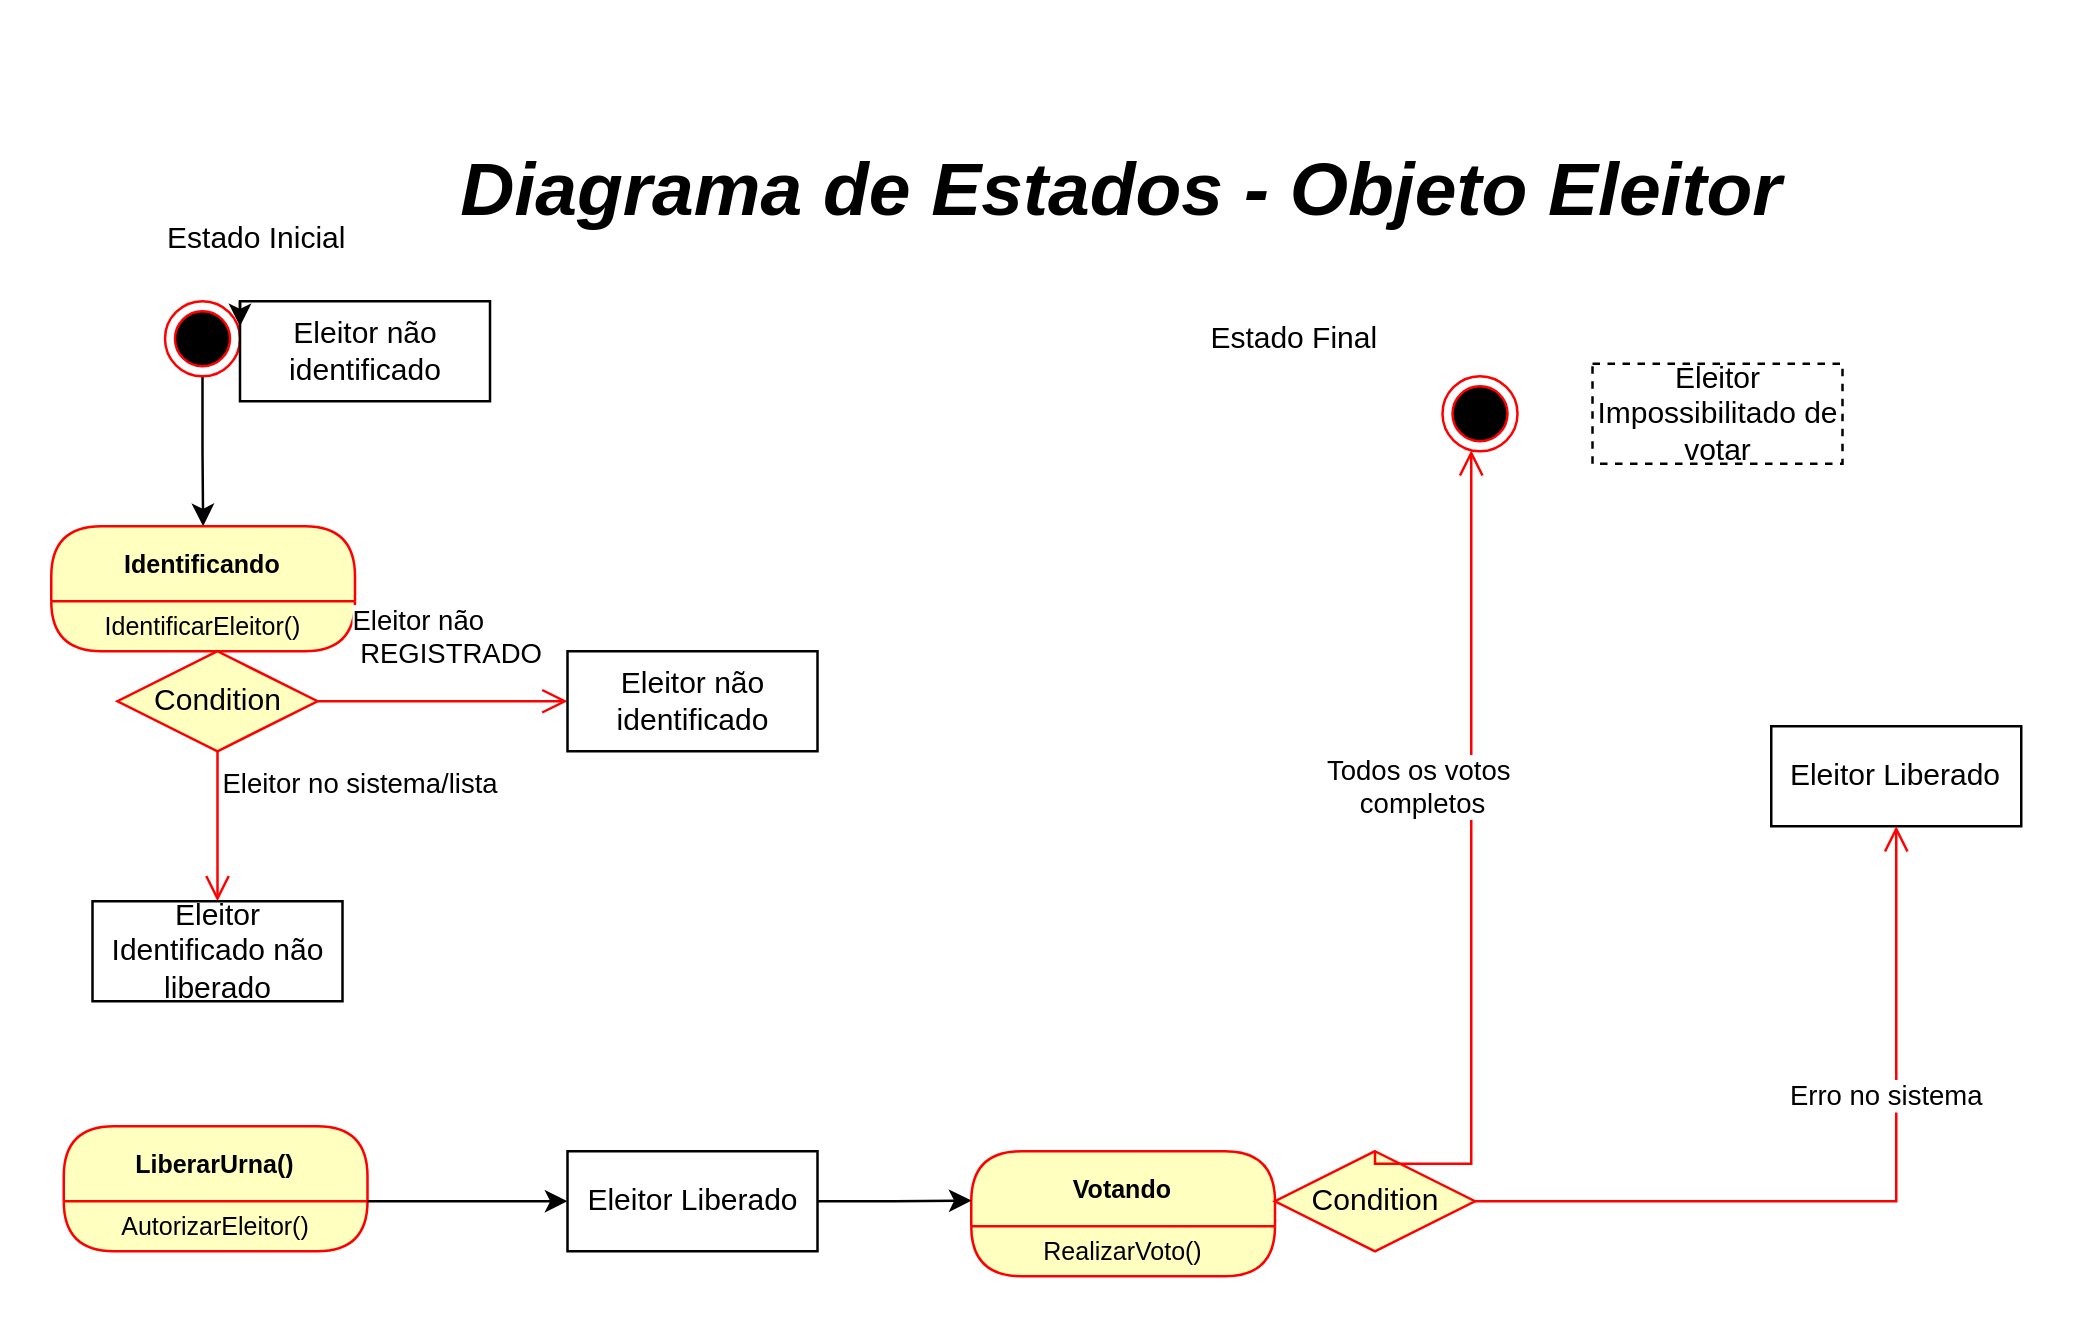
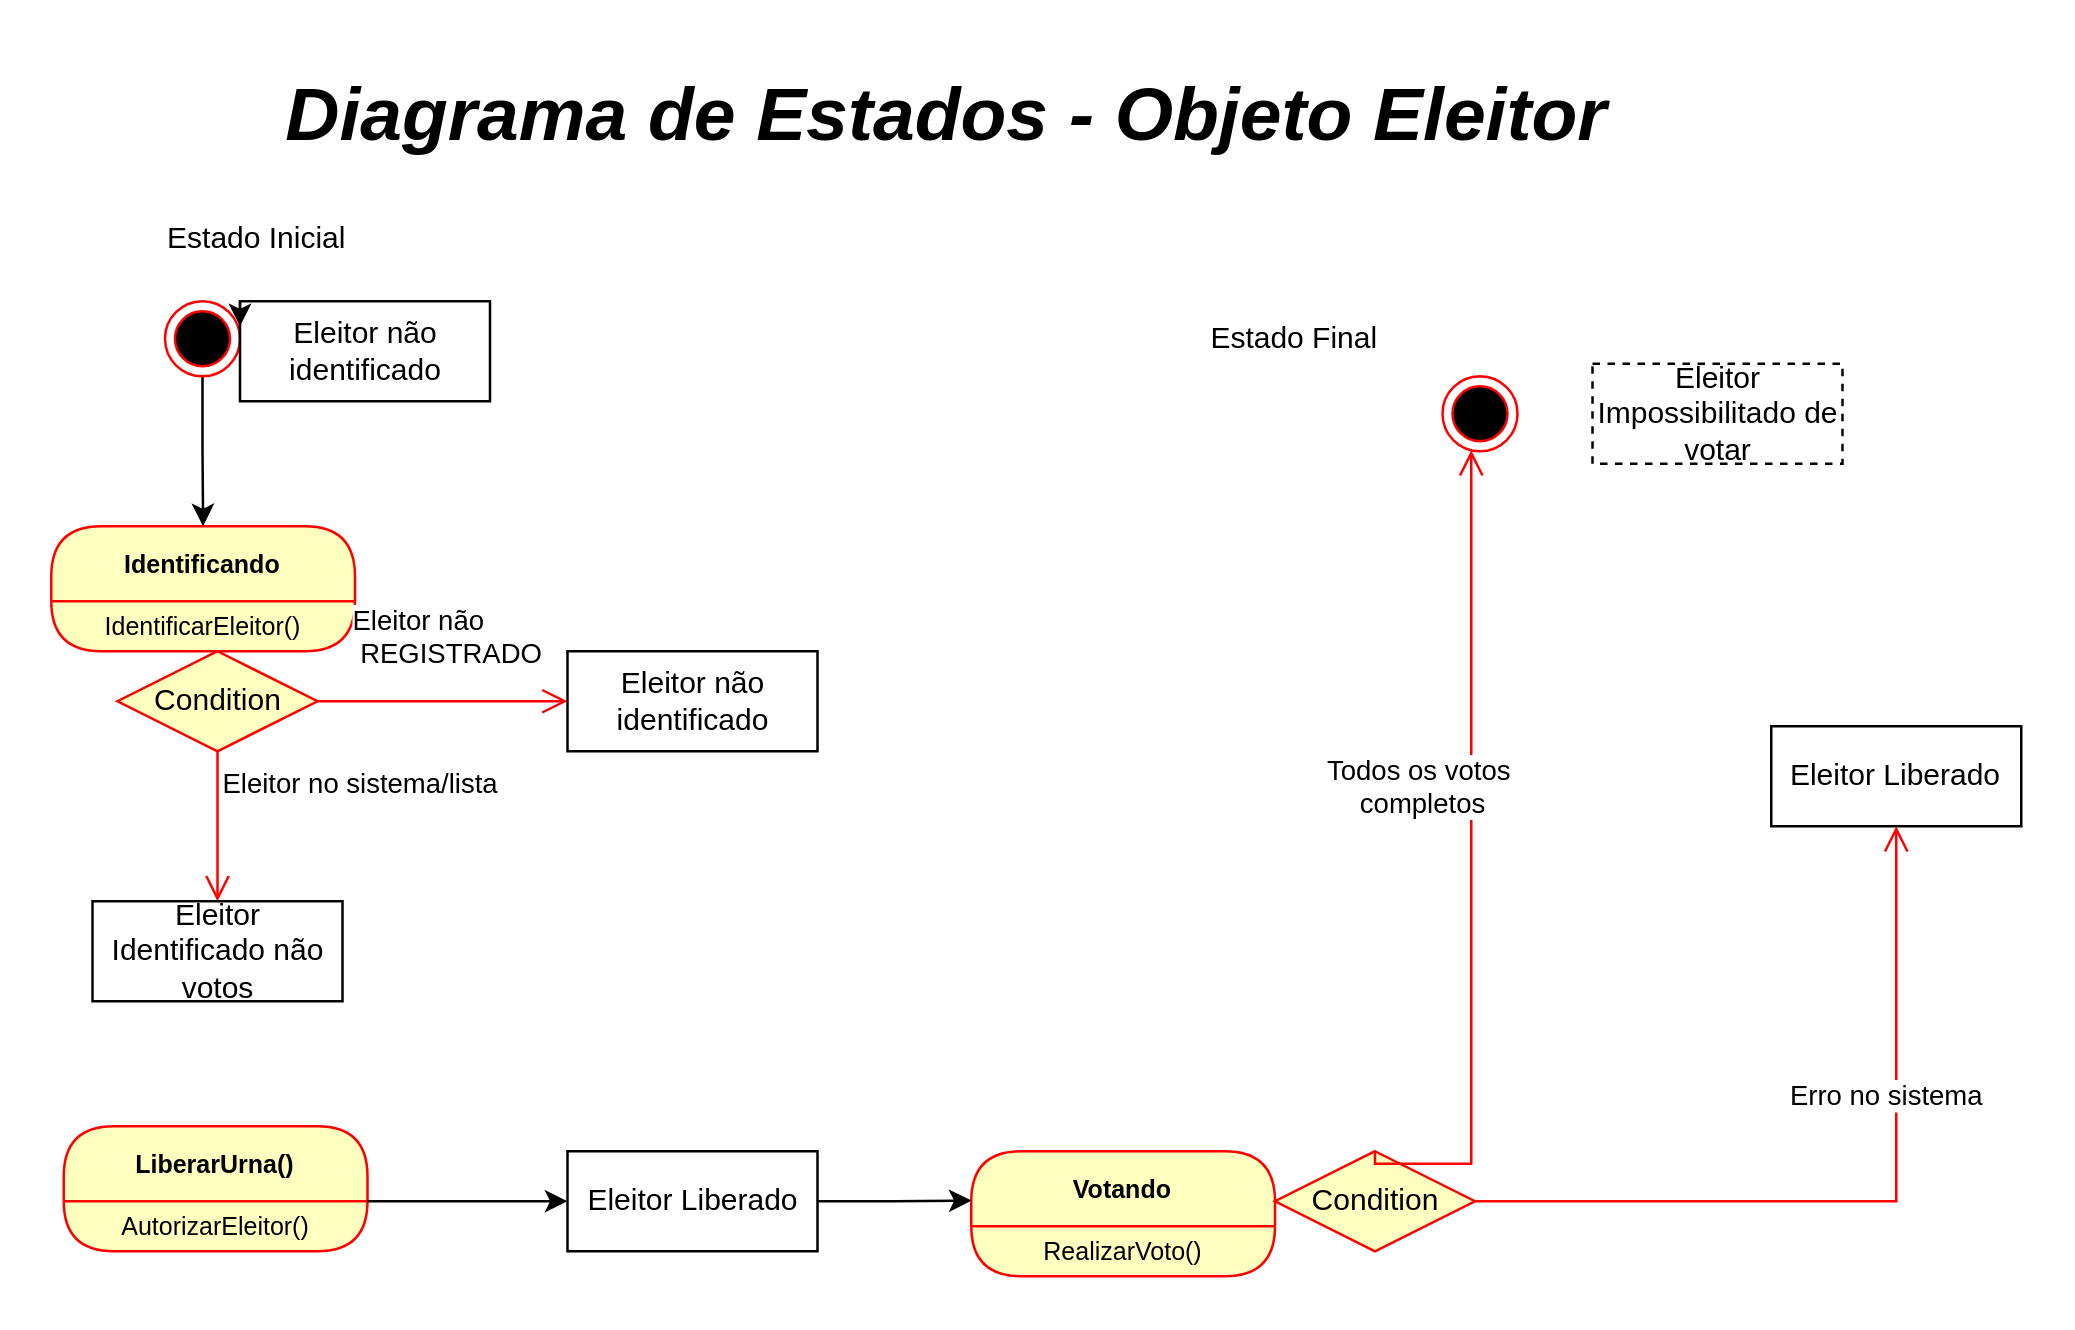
(1130, 189) -> (955, 114)
(219, 951) -> (219, 951)
